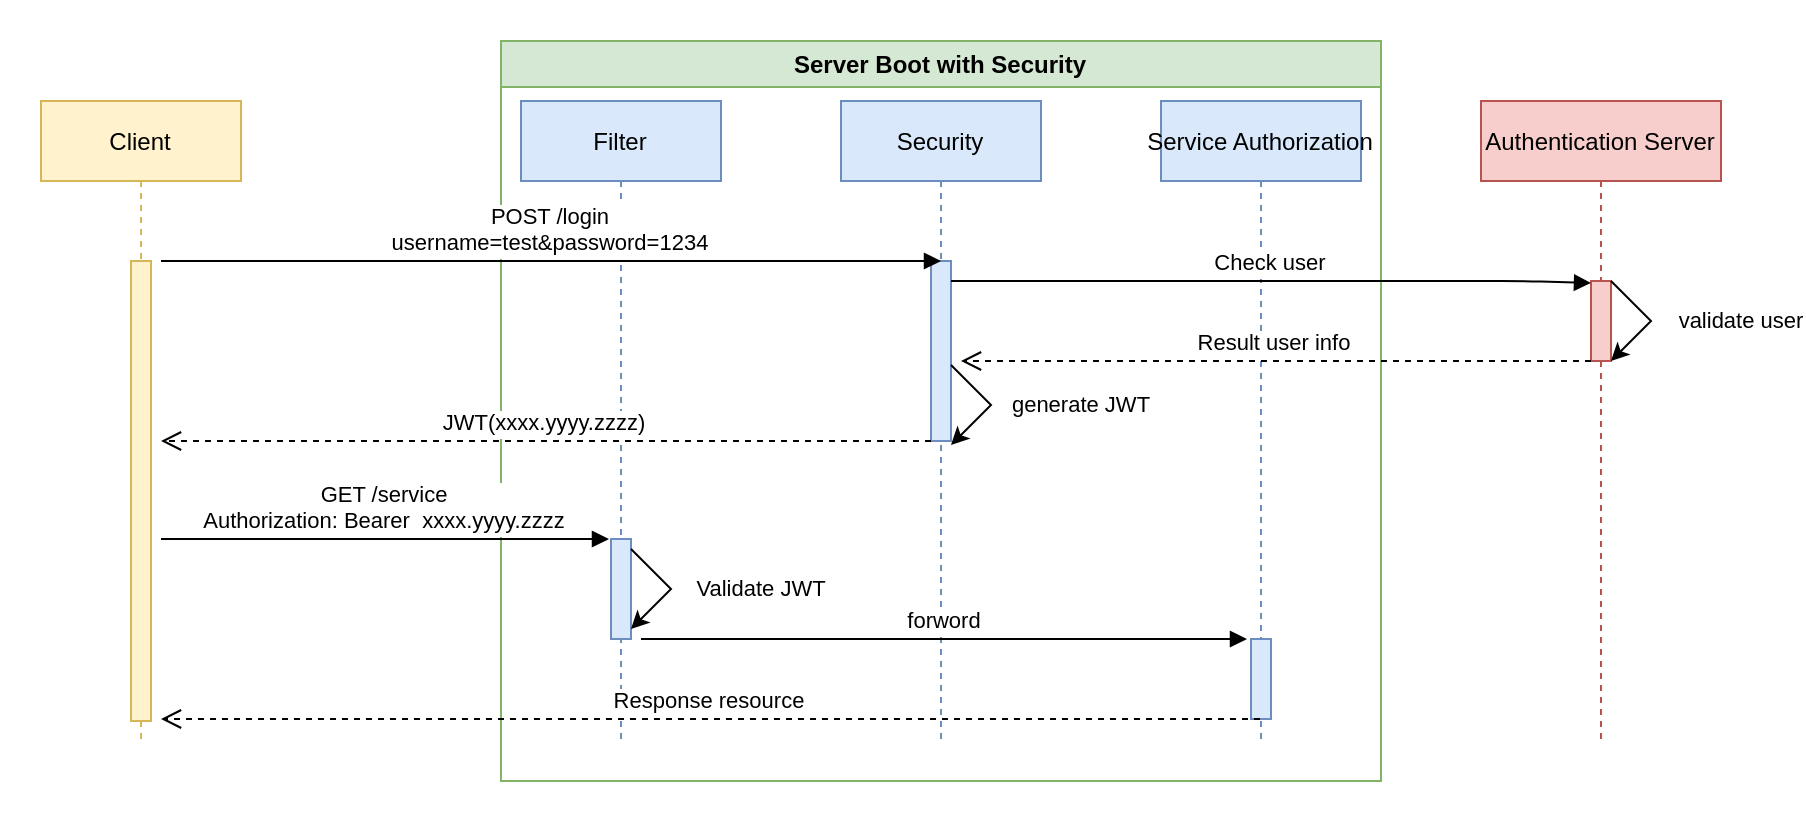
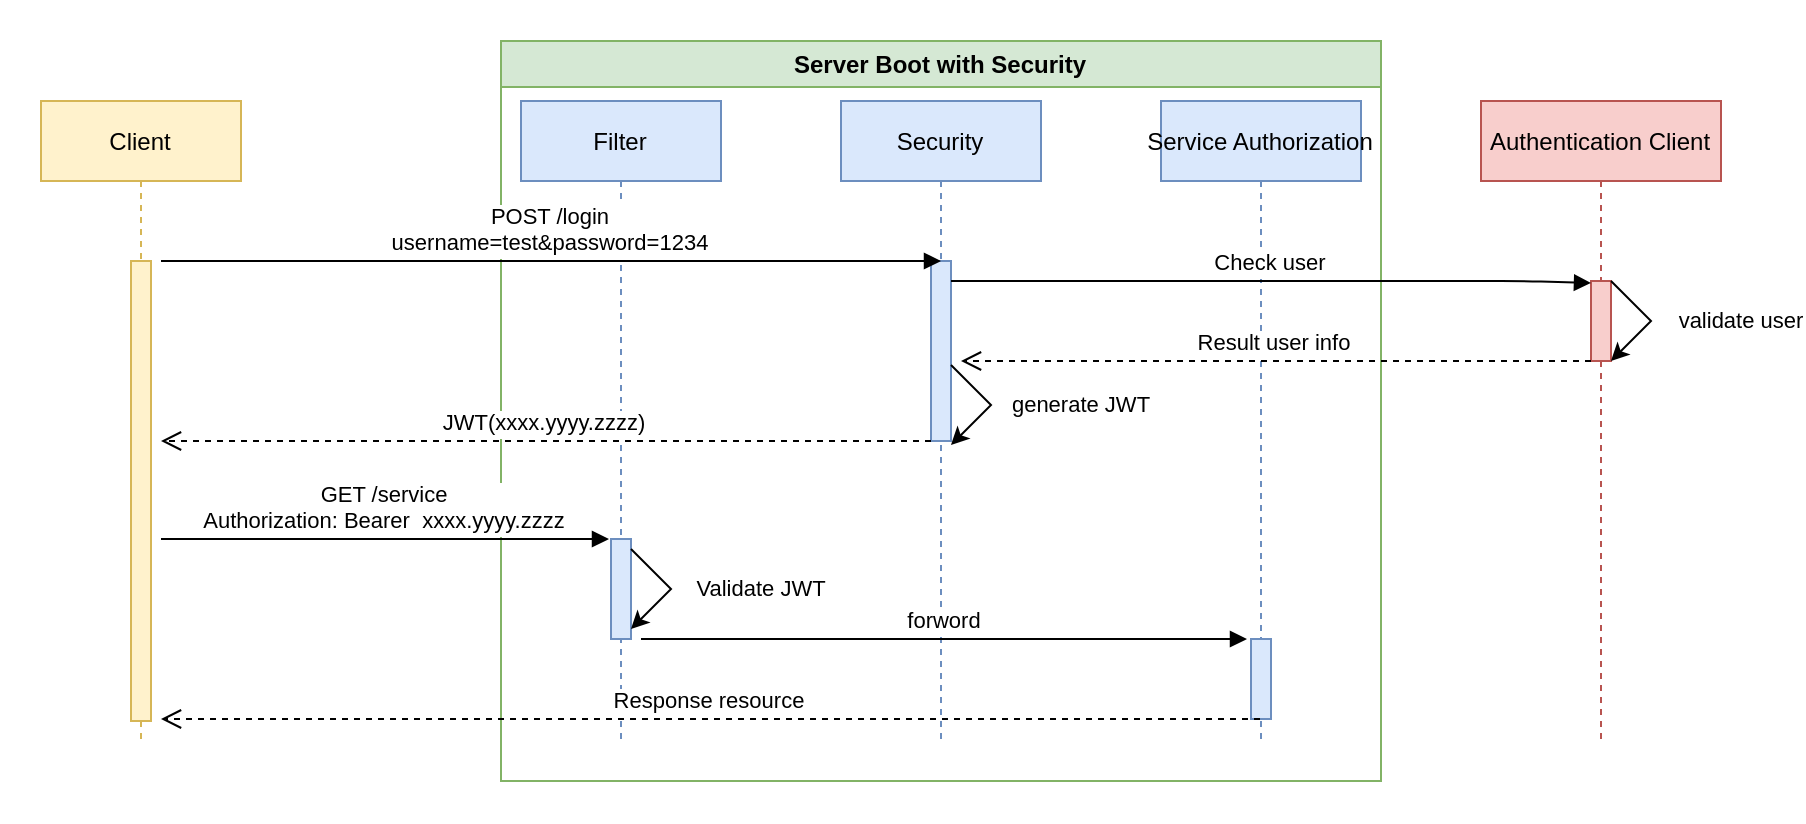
(1600, 142) -> (1600, 142)
